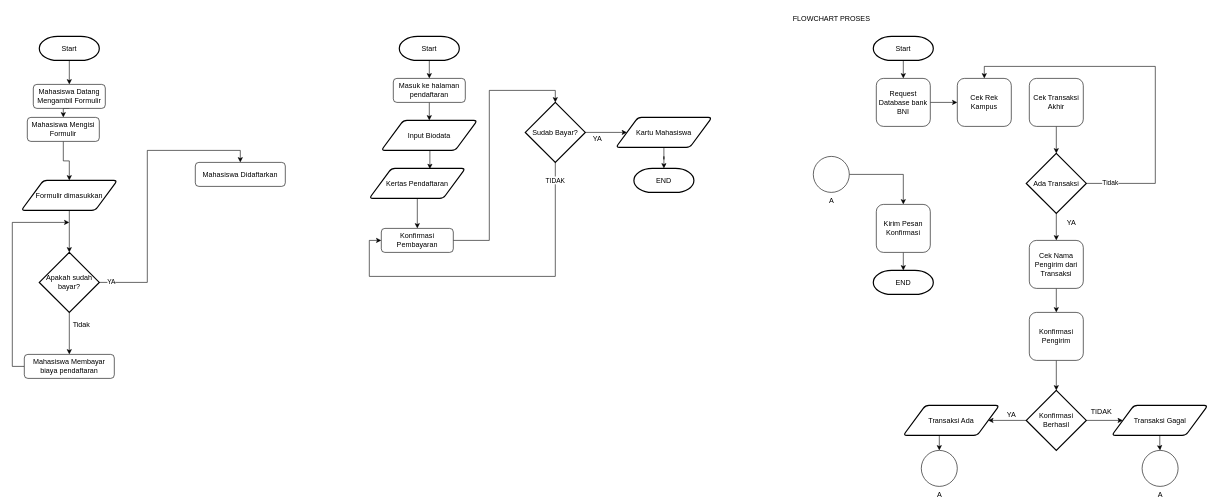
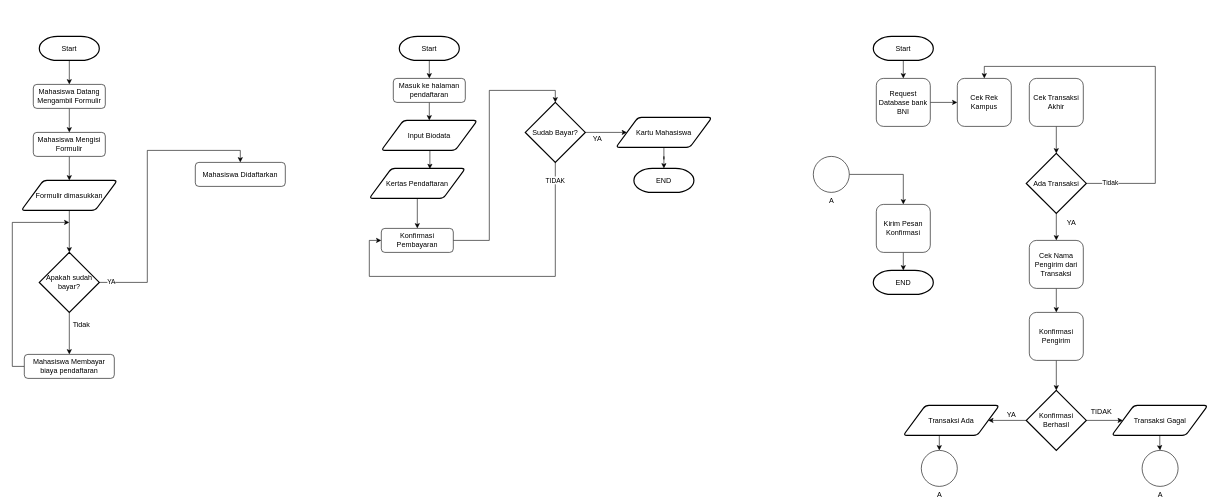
(831, 18) -> none
(63, 129) -> (69, 144)
